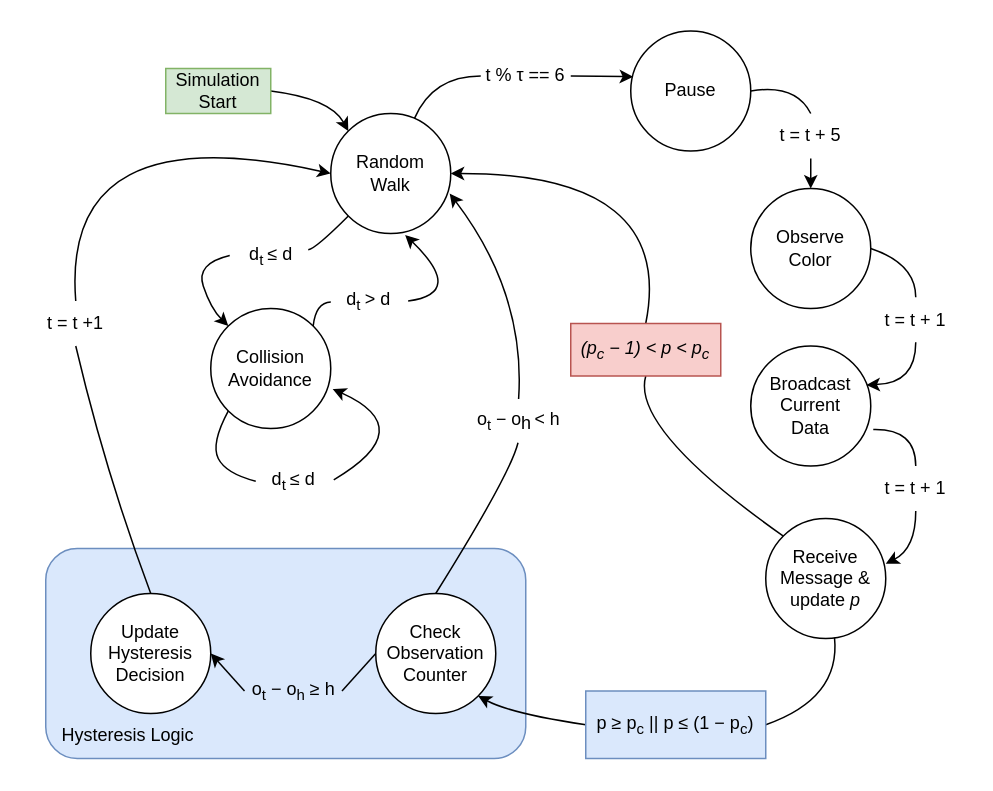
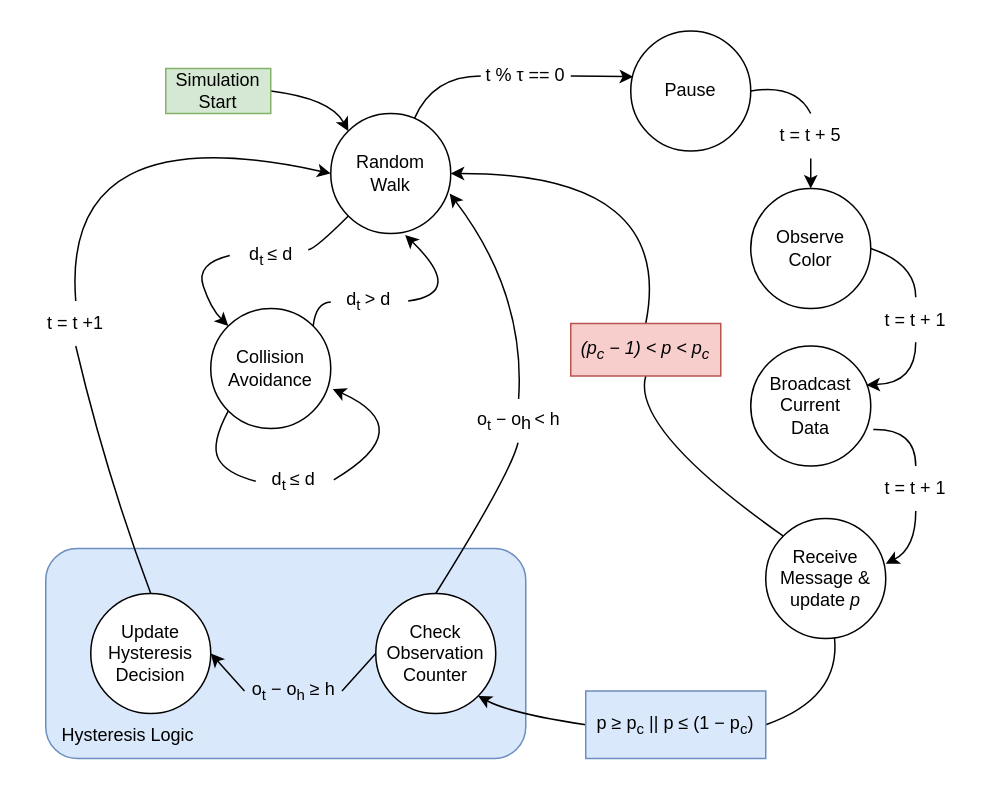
(526, 76) -> (526, 76)
